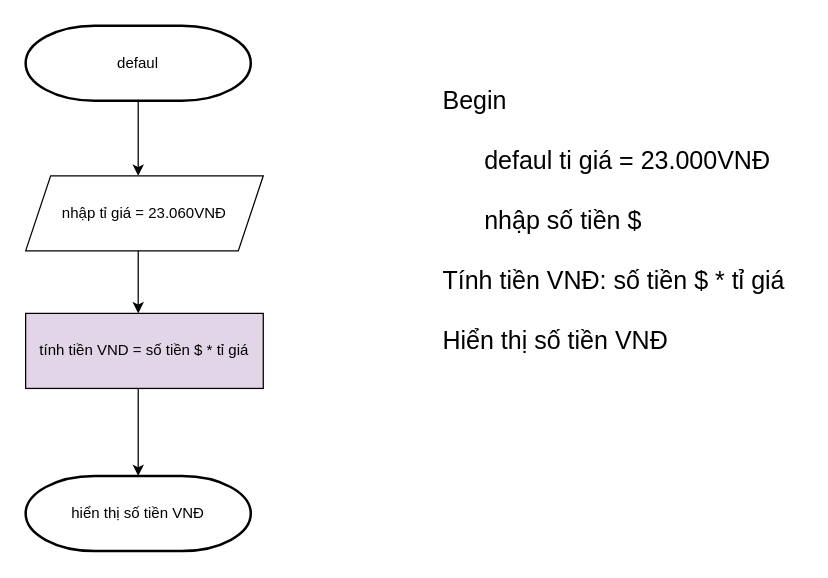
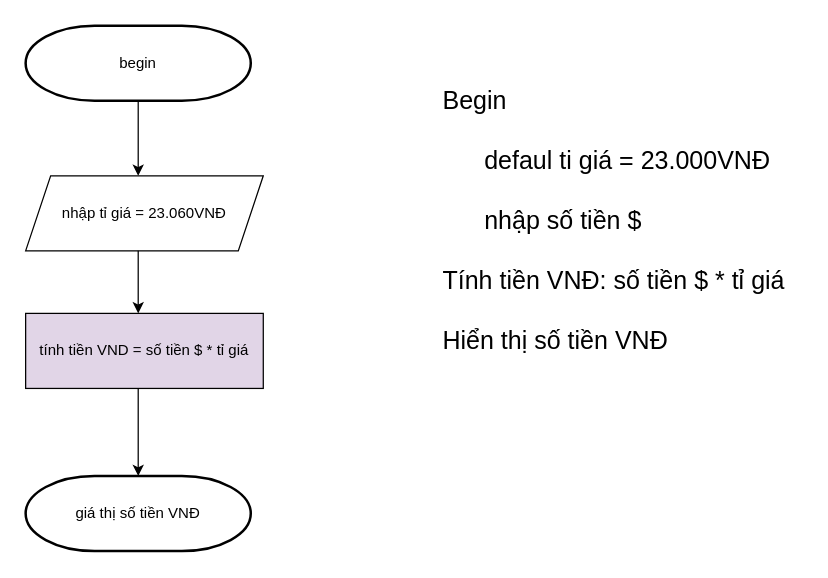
(138, 63) -> (138, 63)
(138, 513) -> (138, 513)
